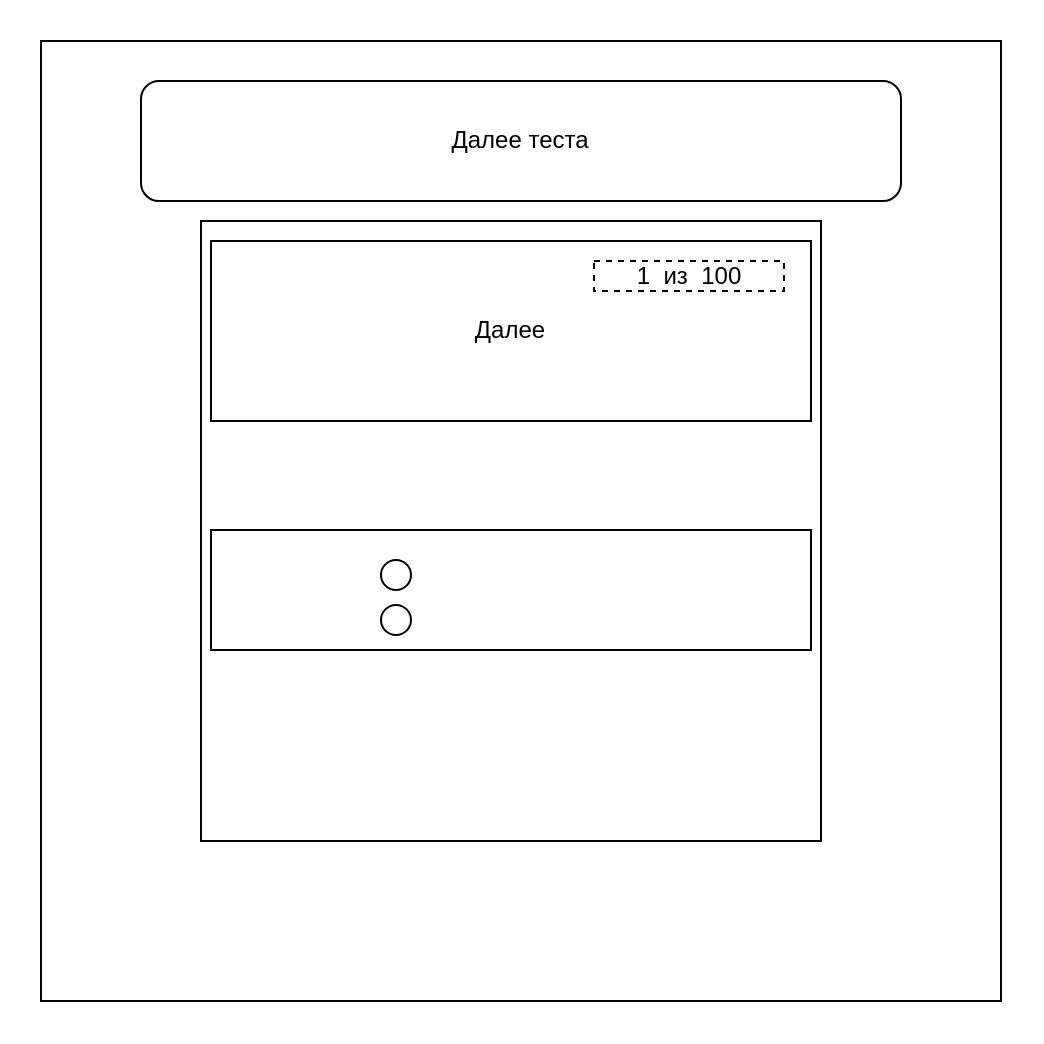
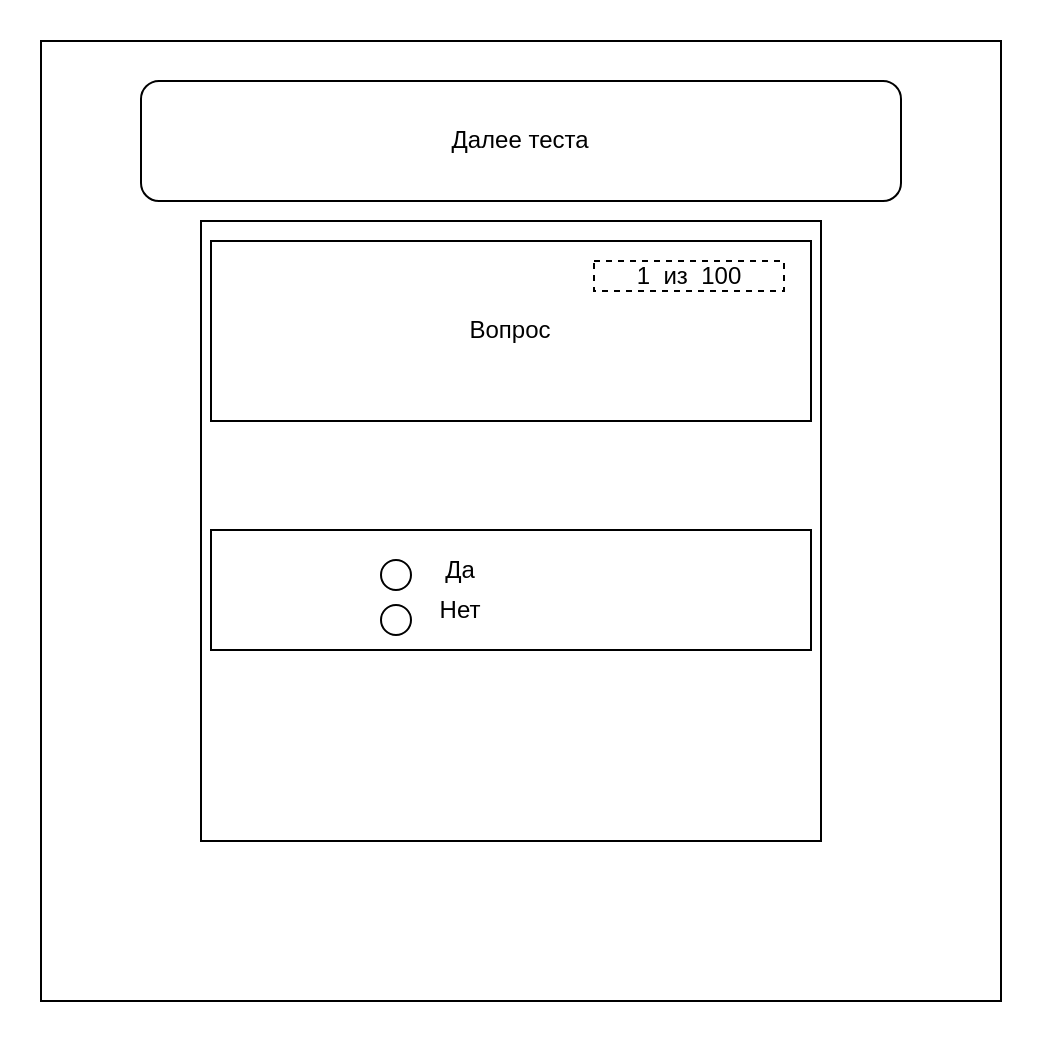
(511, 331) -> (511, 331)
none -> (461, 570)
none -> (461, 610)
